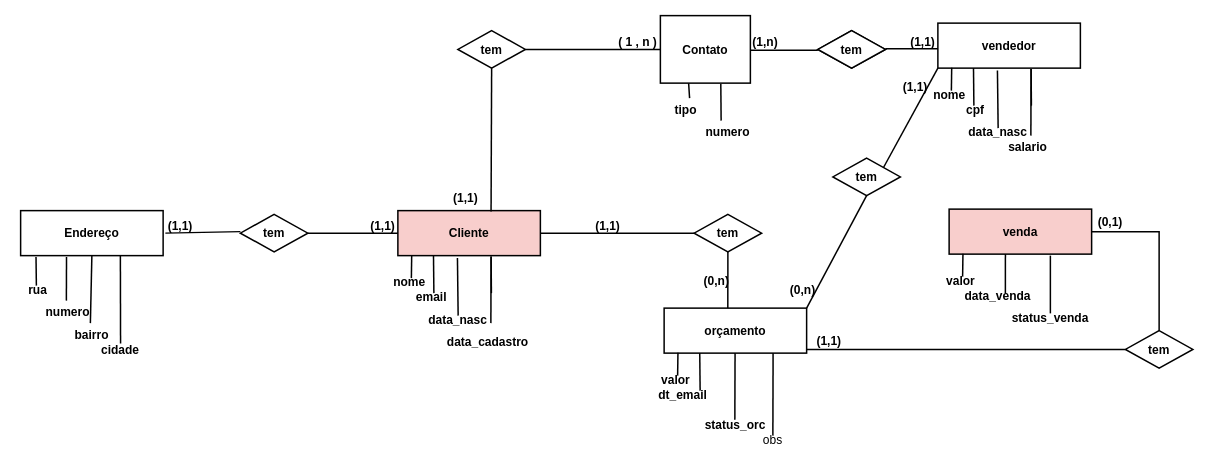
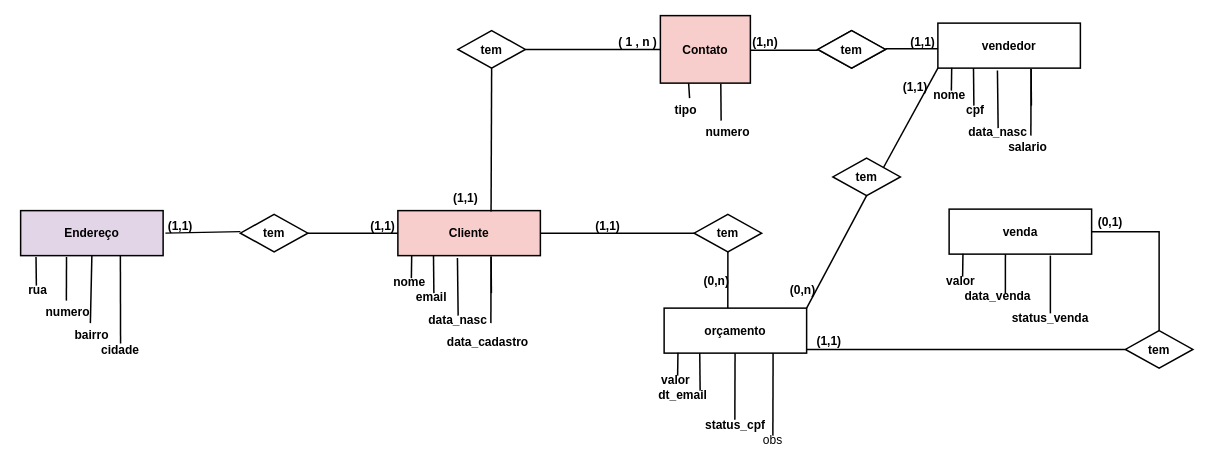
(705, 49) -> (705, 49)
(1020, 231) -> (1020, 231)
(92, 233) -> (92, 233)
(735, 424) -> (735, 424)
